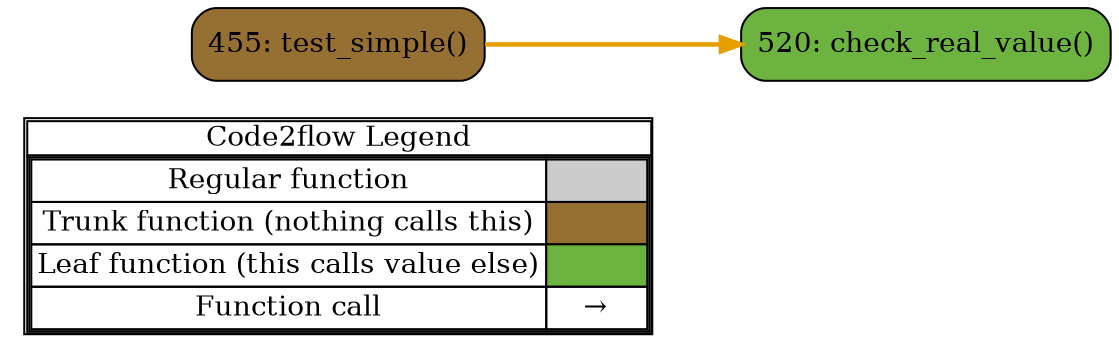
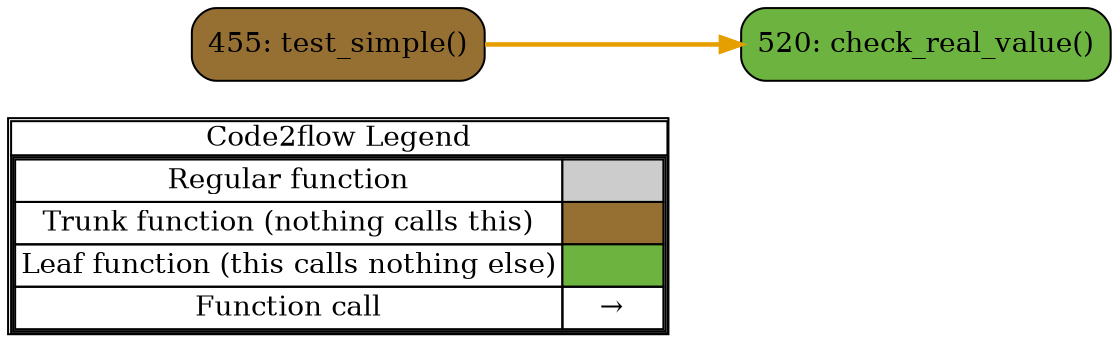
(289, 265) -> (289, 265)
